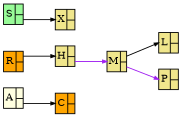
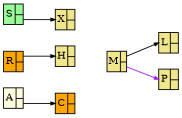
(89, 62) -> none
